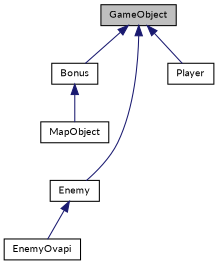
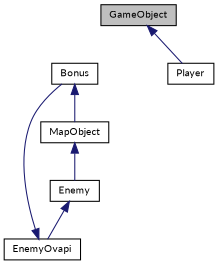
(103, 48) -> (24, 151)
(128, 115) -> (75, 167)
